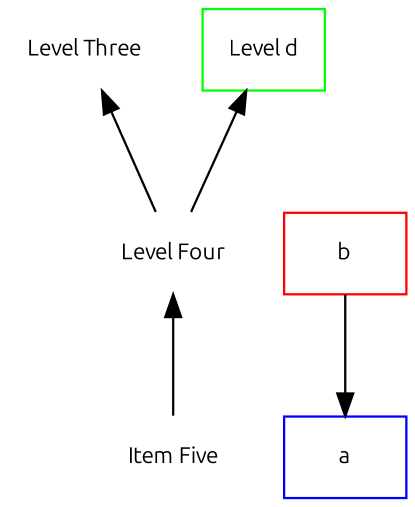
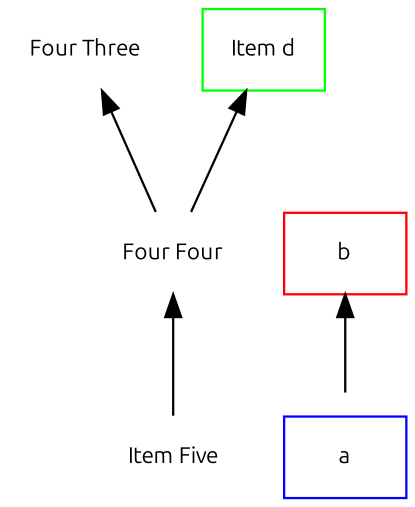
(85, 50) -> (85, 50)
(264, 50) -> (264, 50)
(173, 254) -> (173, 254)
(345, 344) -> (345, 355)
